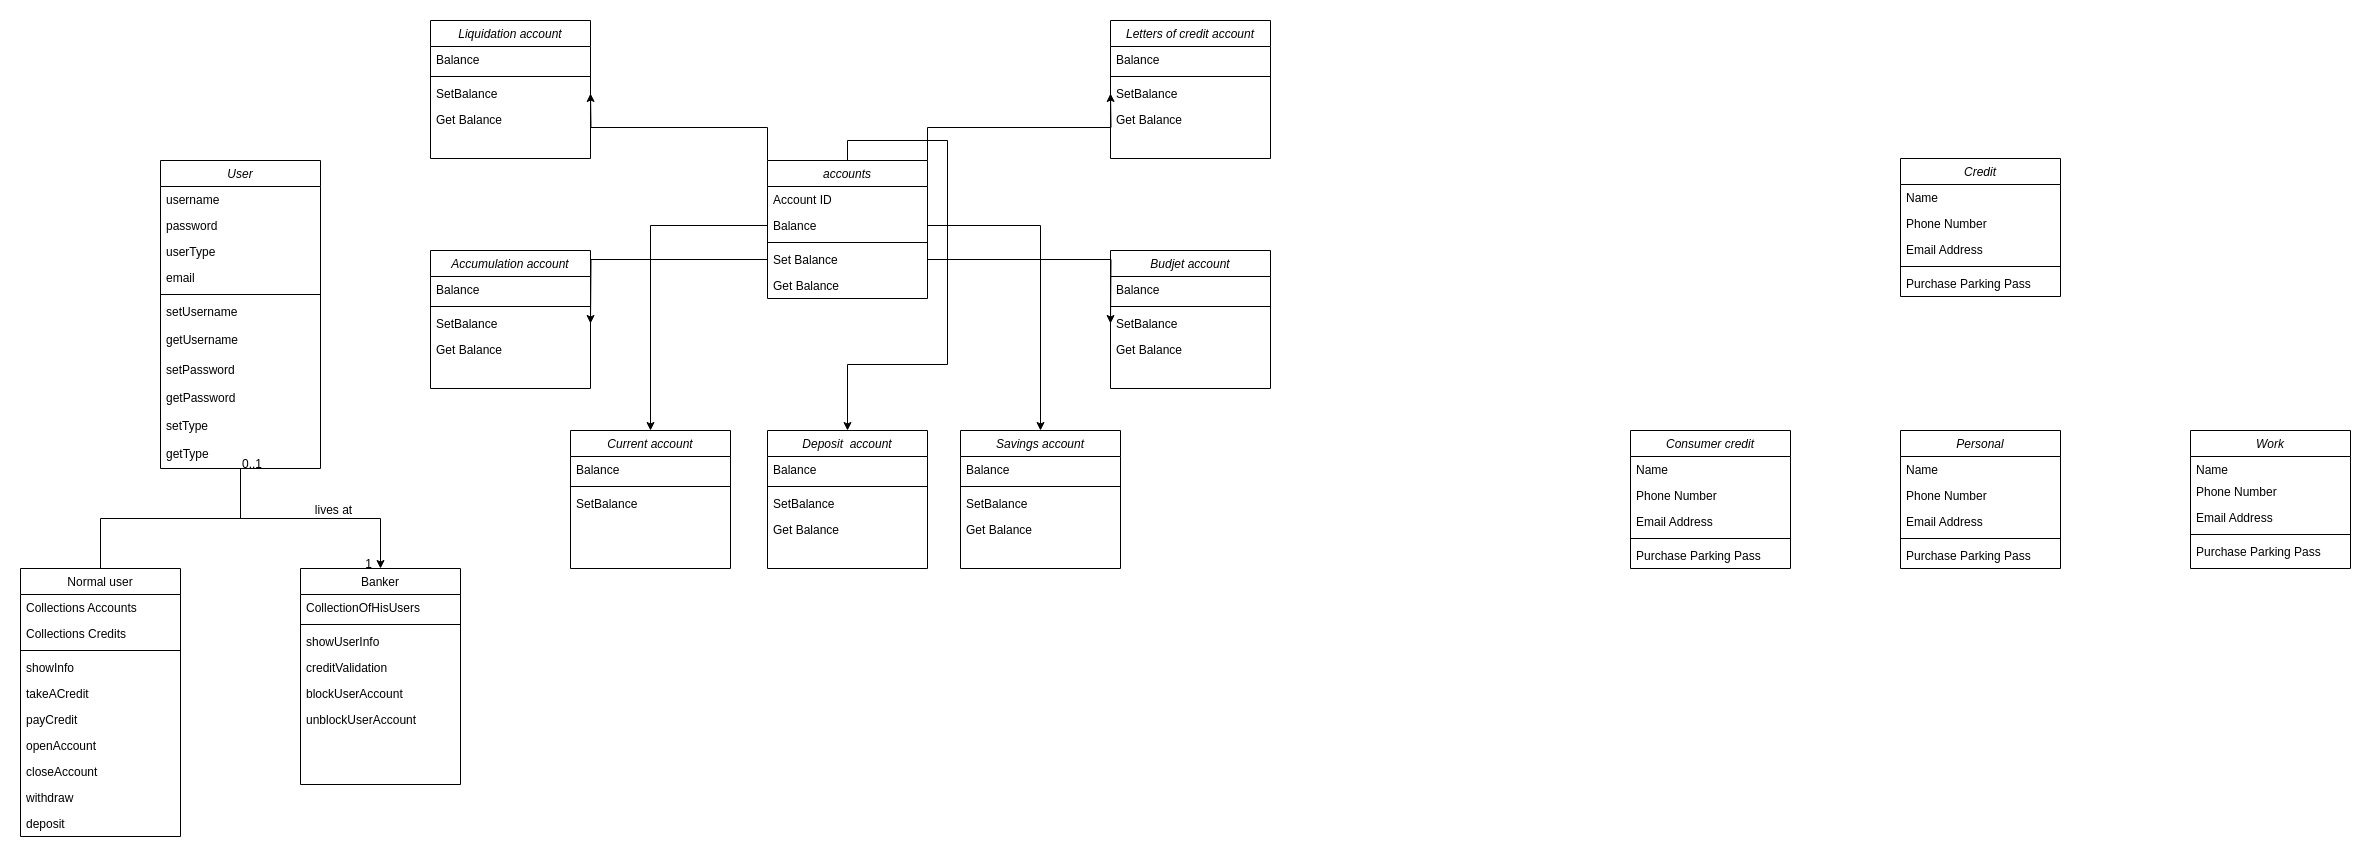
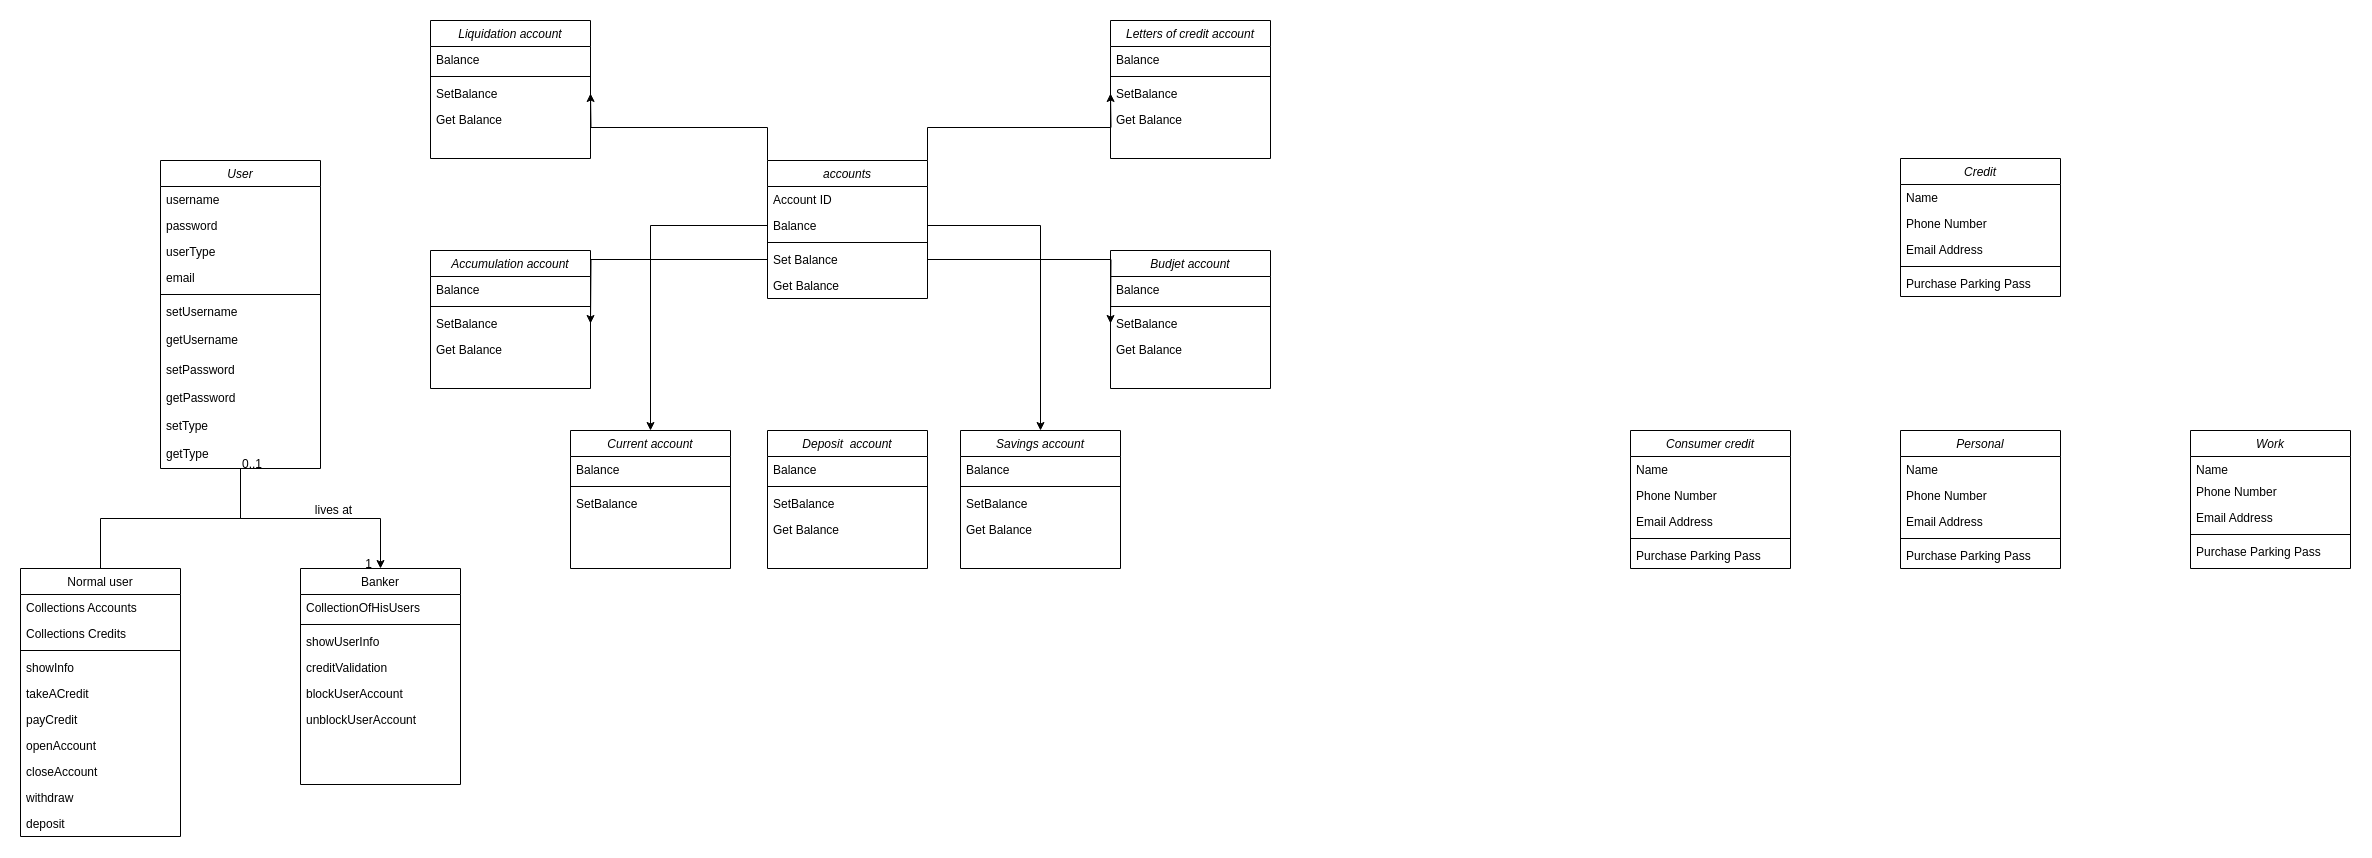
(948, 272) -> none
